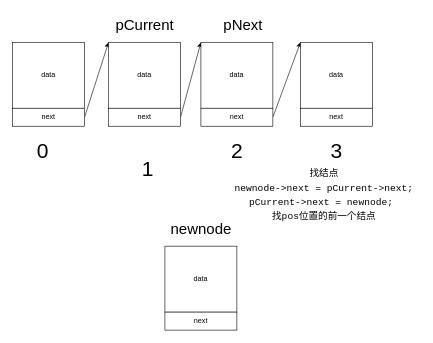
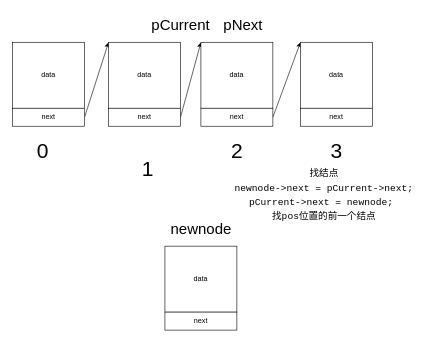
(144, 24) -> (180, 24)
